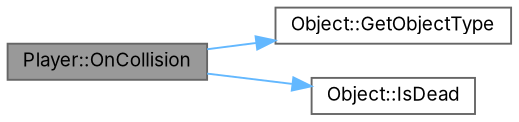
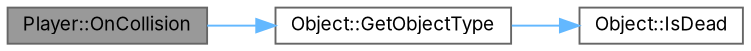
(249, 79) -> (536, 26)
